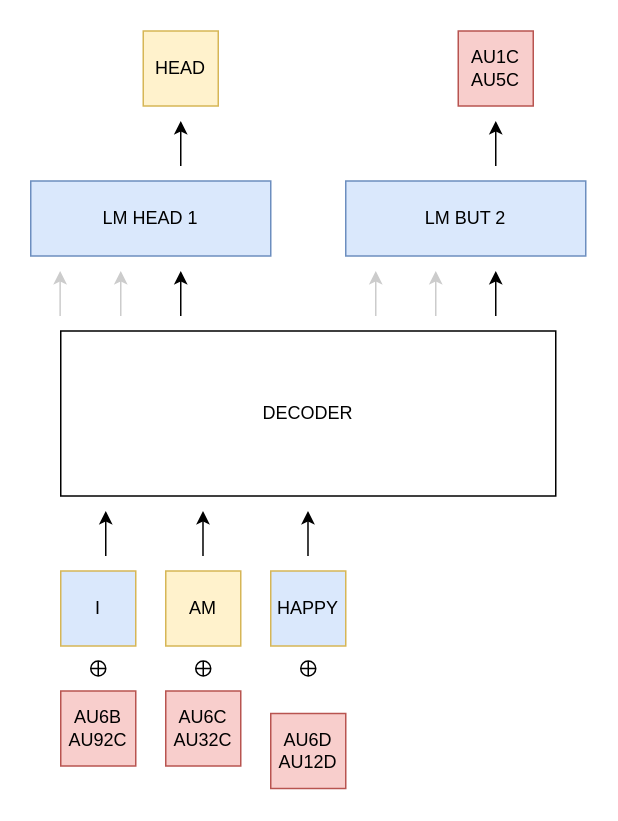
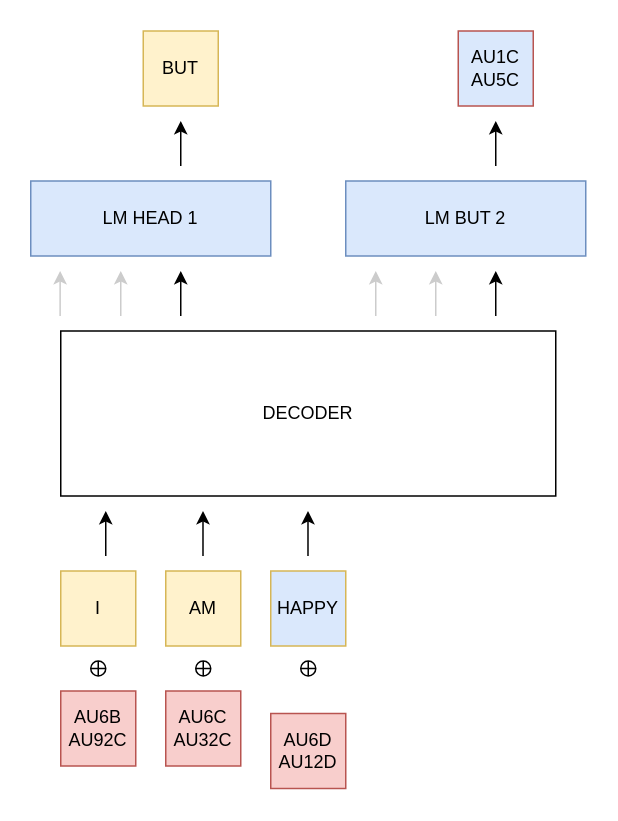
(181, 68) -> (181, 68)
(496, 68) -> (496, 68)
(98, 608) -> (98, 608)
